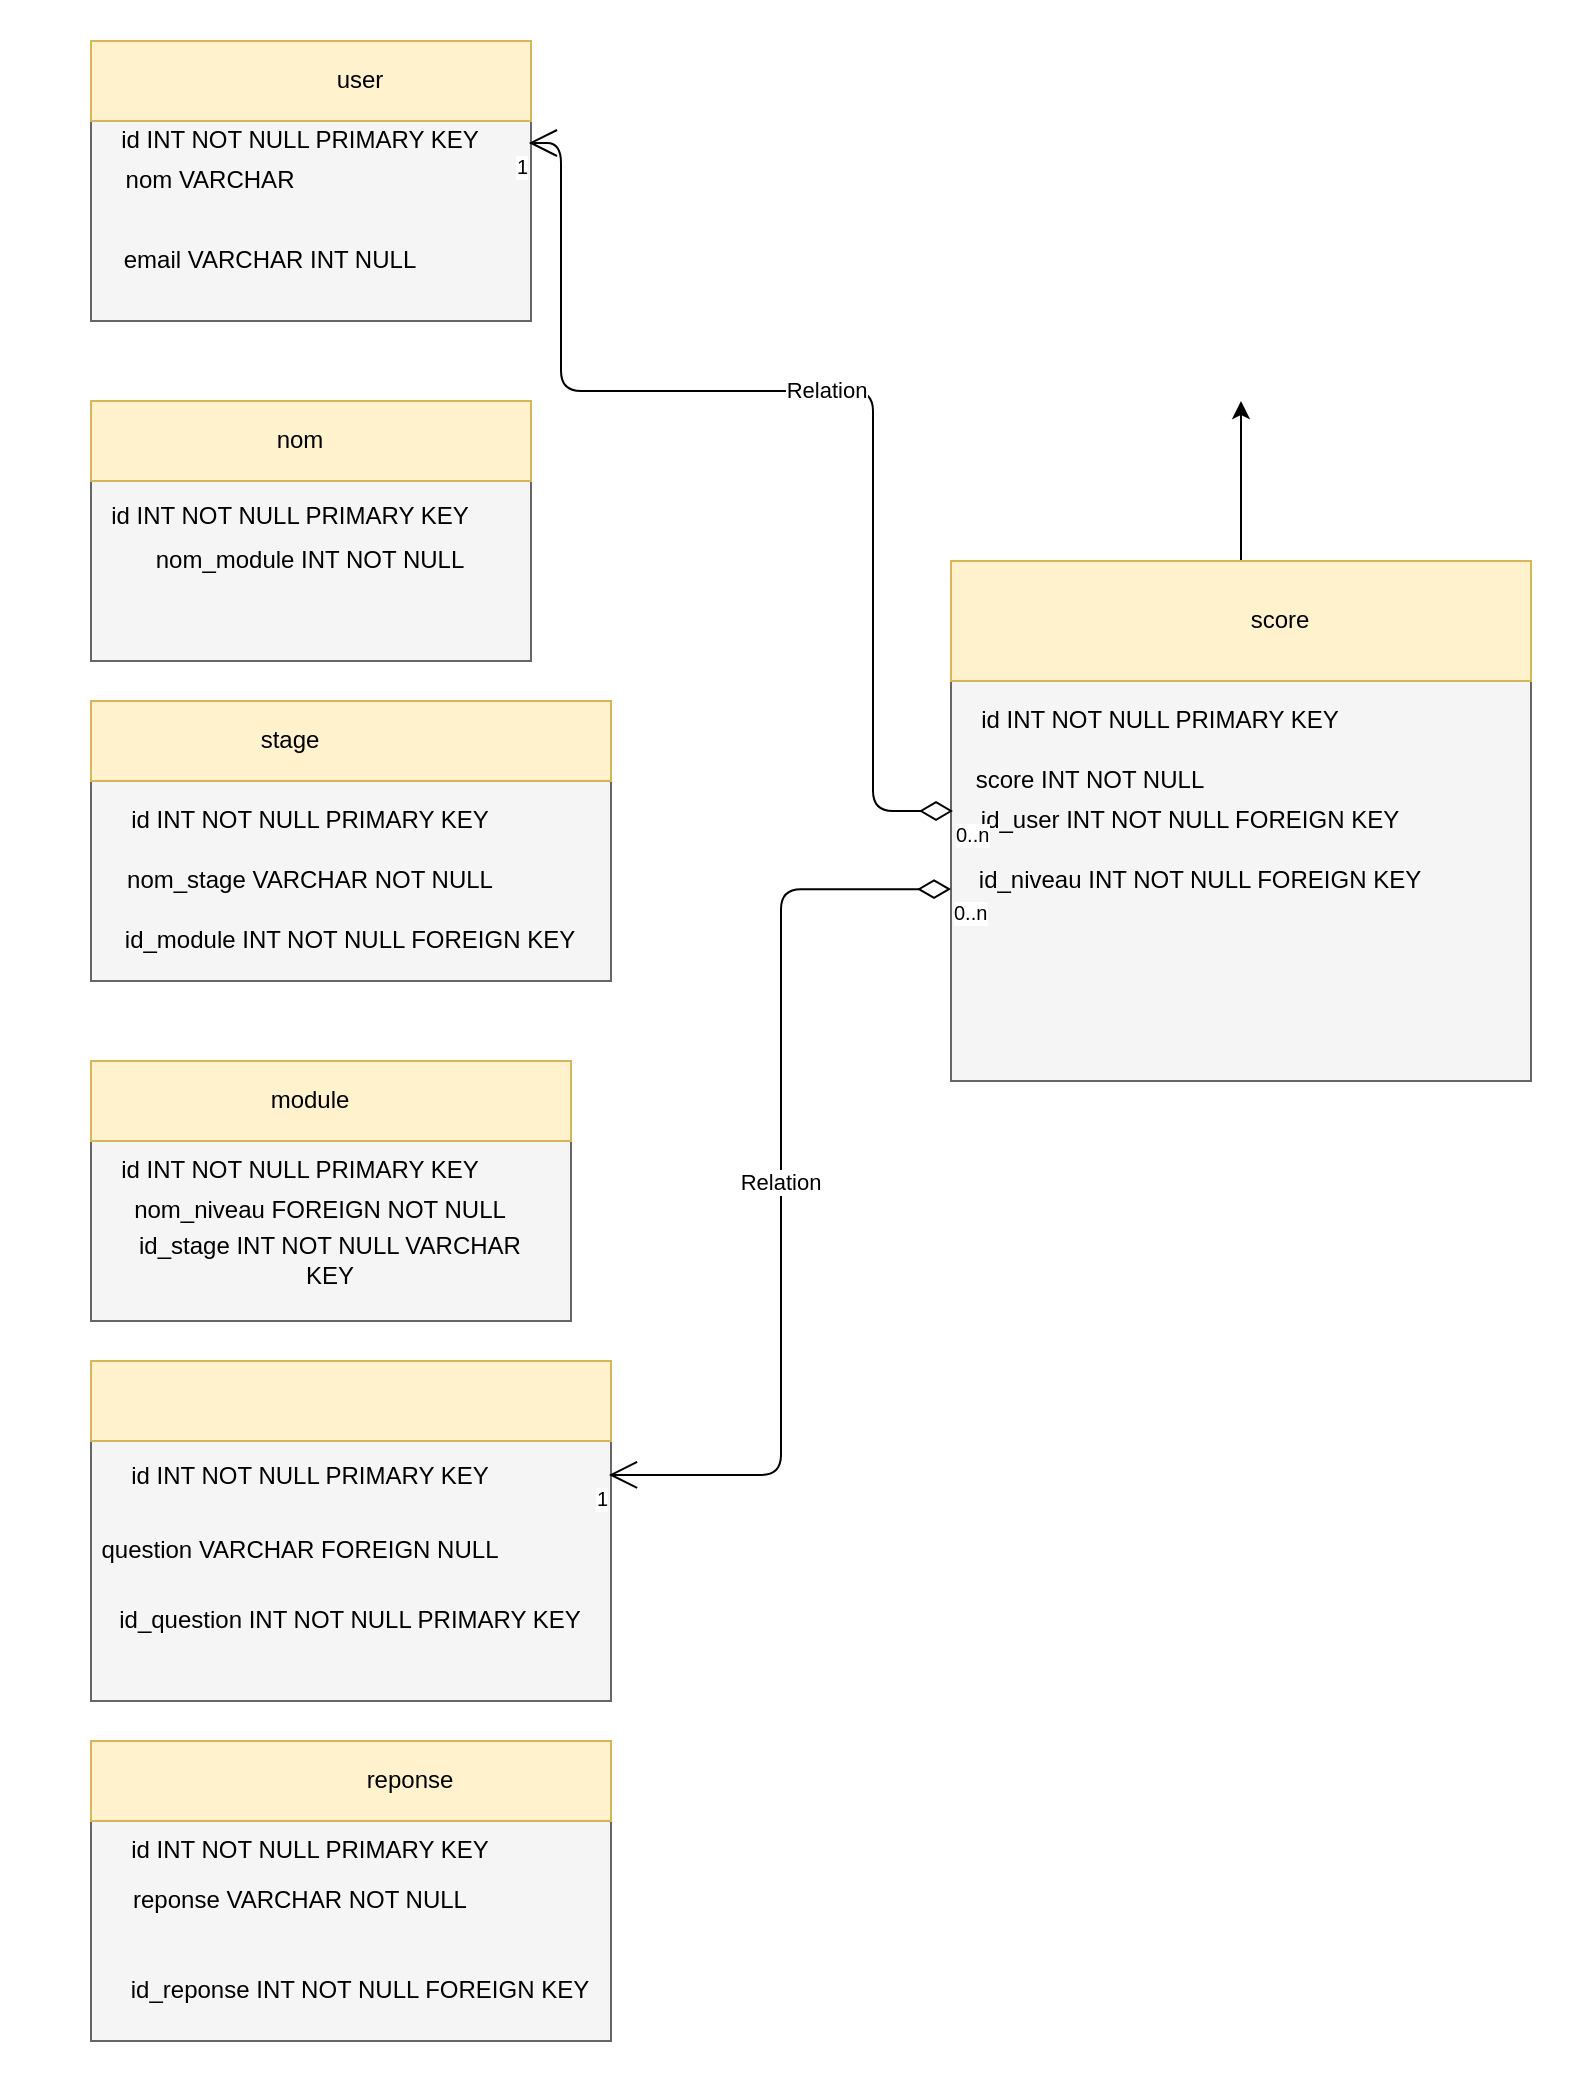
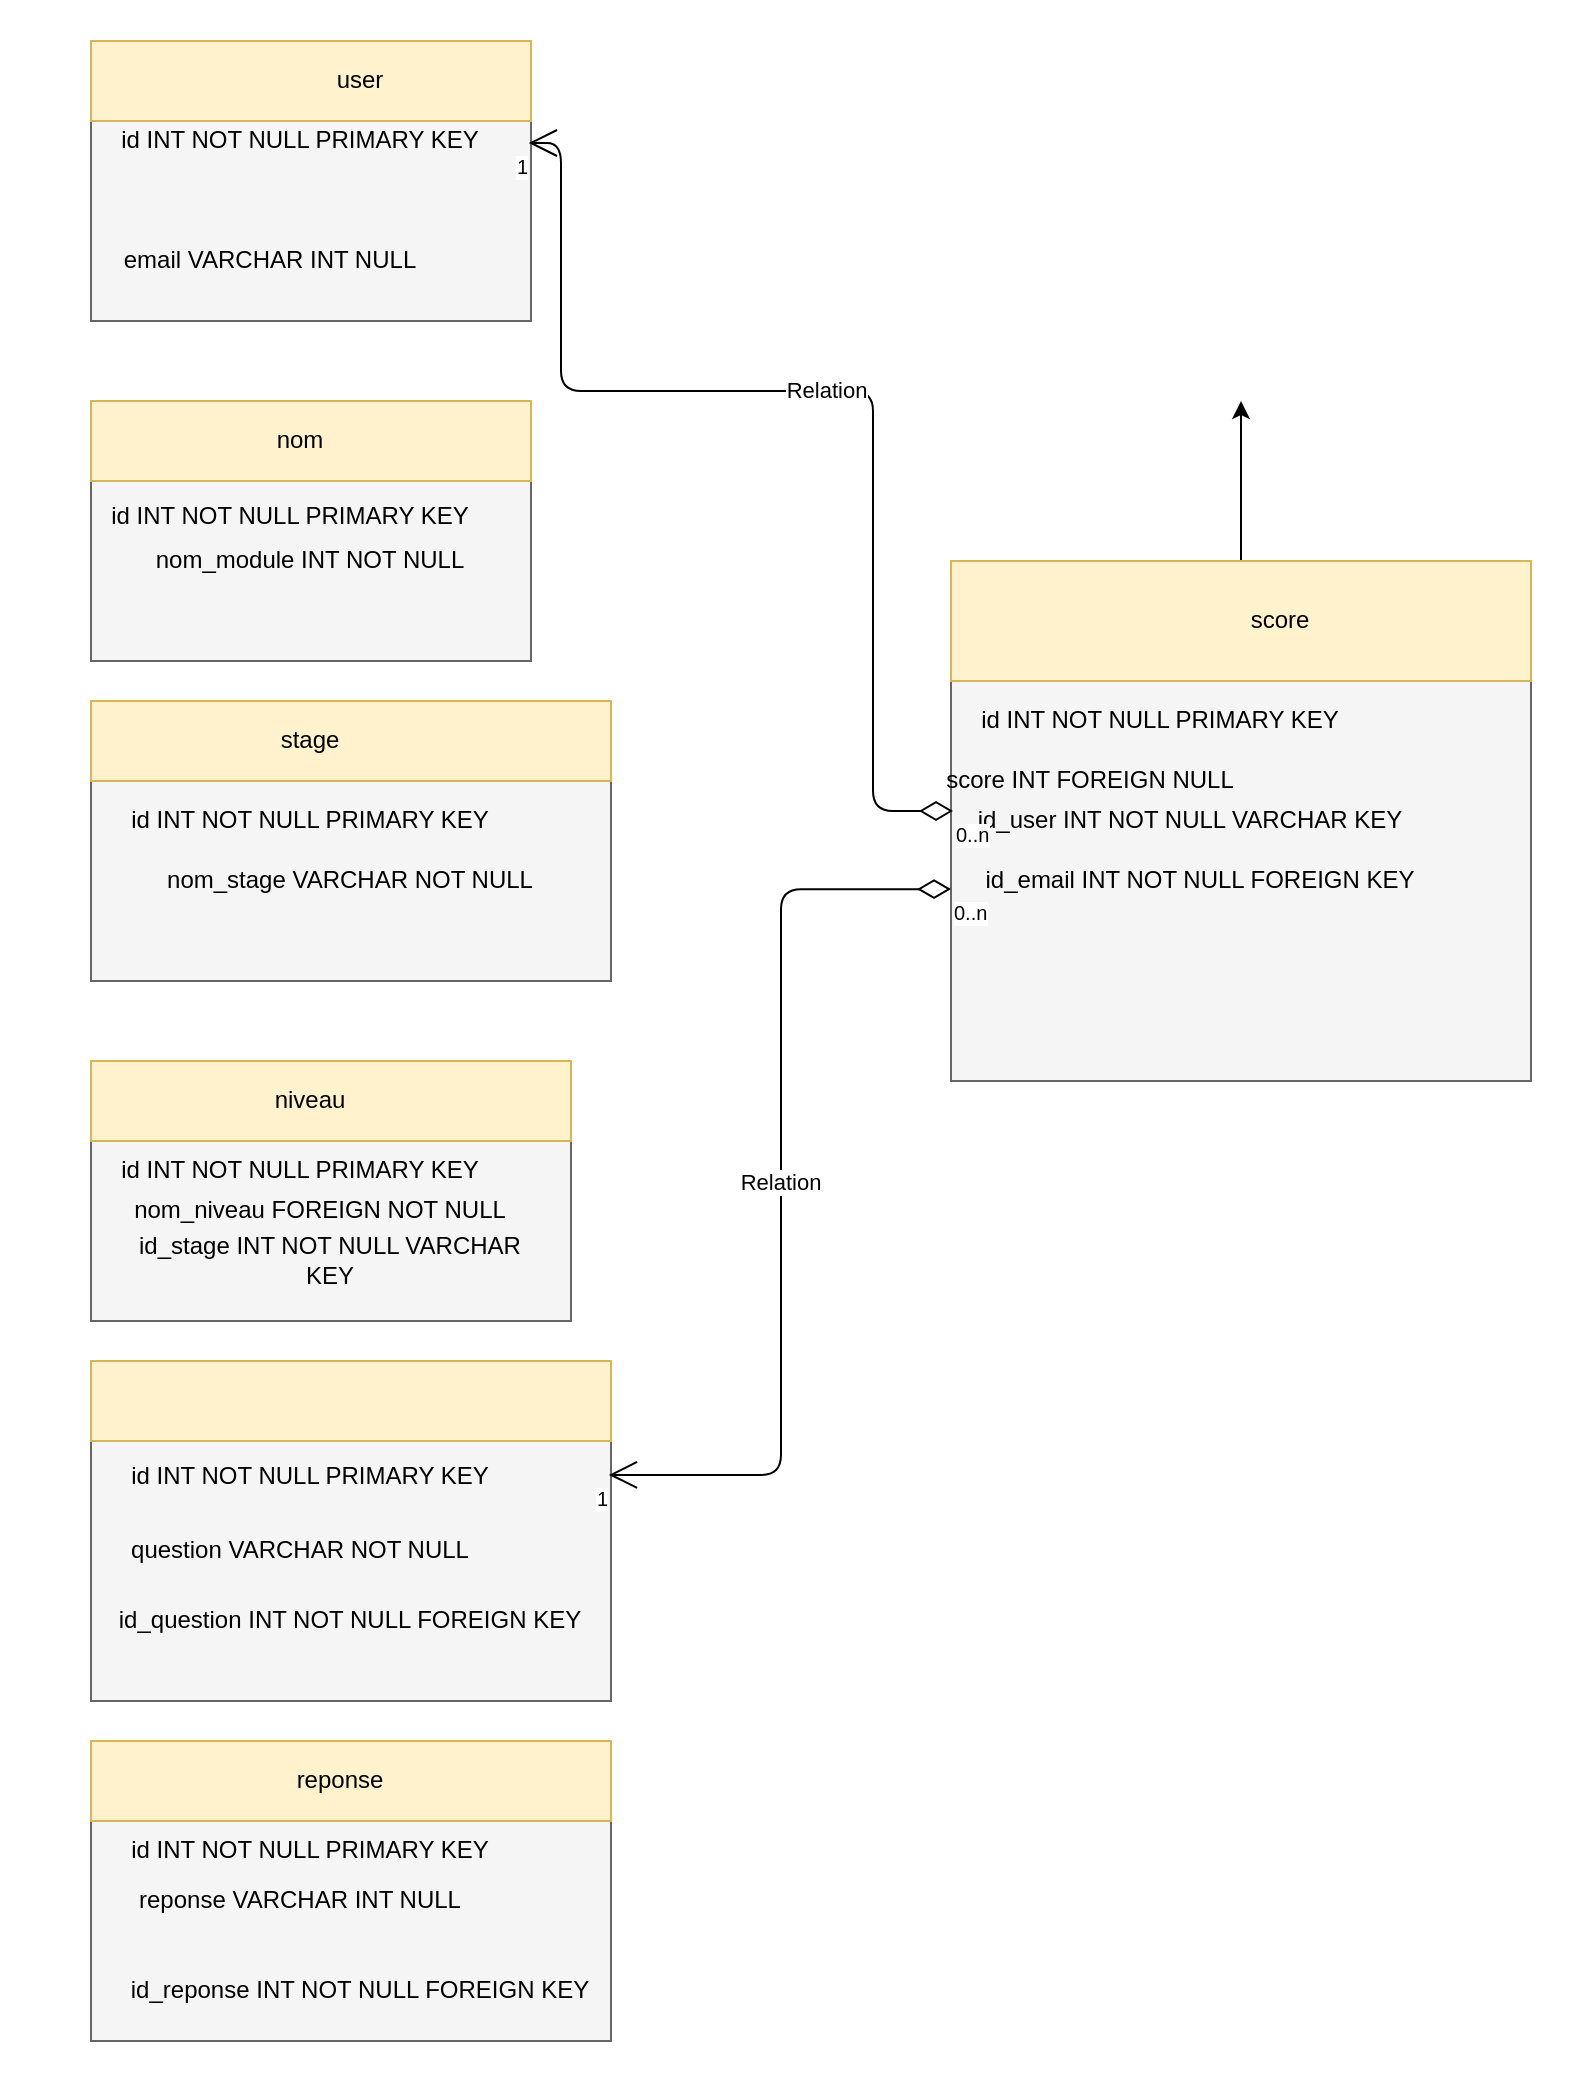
(211, 181) -> none
(291, 741) -> (311, 741)
(1091, 781) -> (1091, 781)
(1191, 821) -> (1191, 821)
(311, 881) -> (351, 881)
(1201, 881) -> (1201, 881)
(351, 941) -> none
(311, 1101) -> (311, 1101)
(301, 1551) -> (301, 1551)
(351, 1621) -> (351, 1621)
(411, 1781) -> (341, 1781)
(301, 1901) -> (301, 1901)
